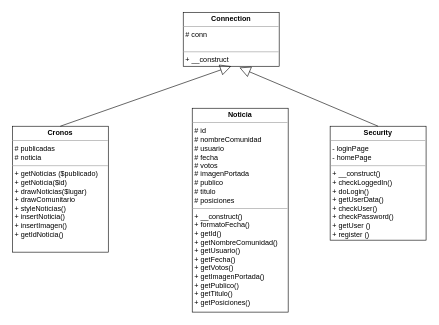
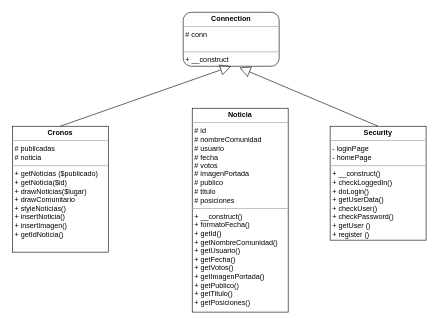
(231, 39) -> (231, 39)
